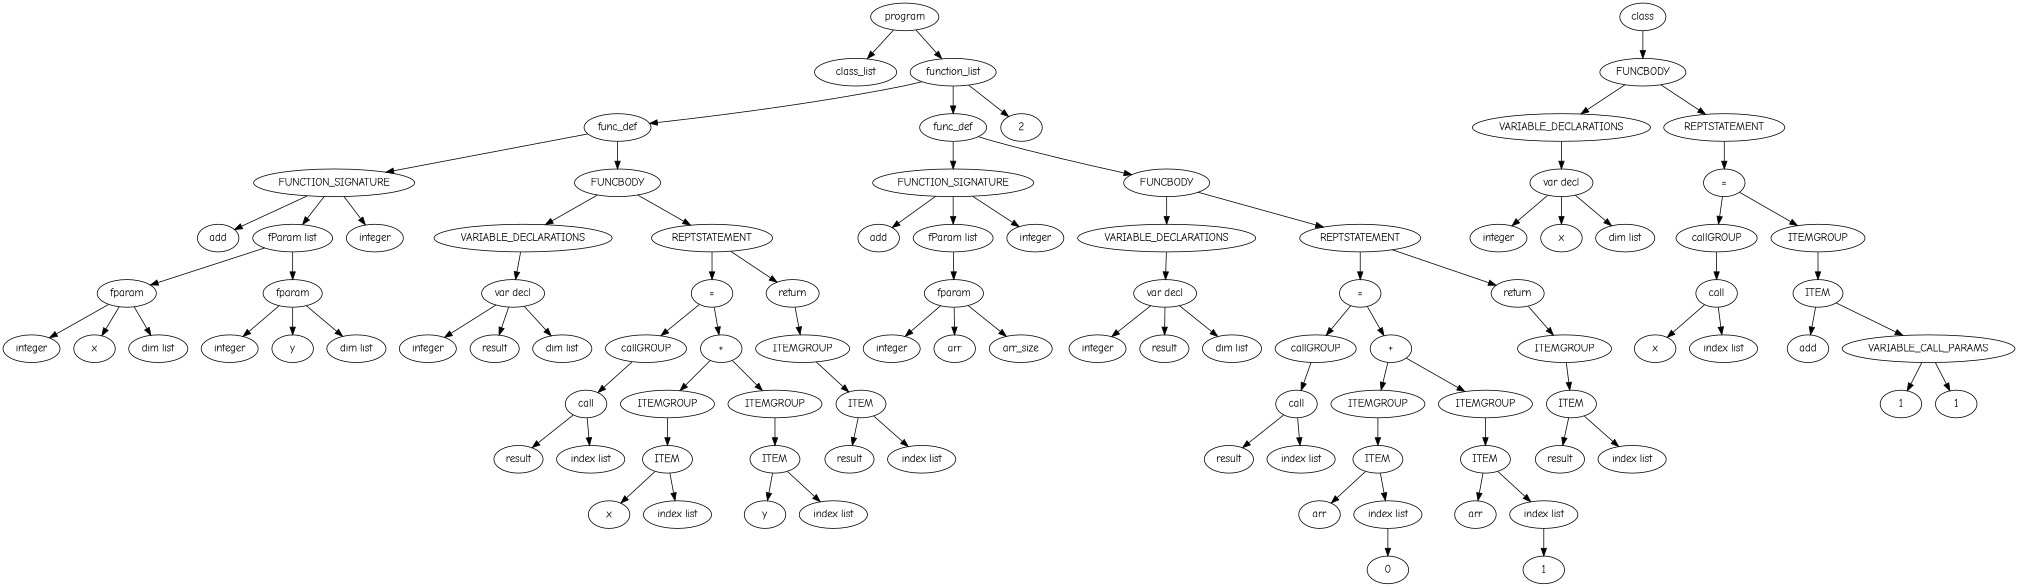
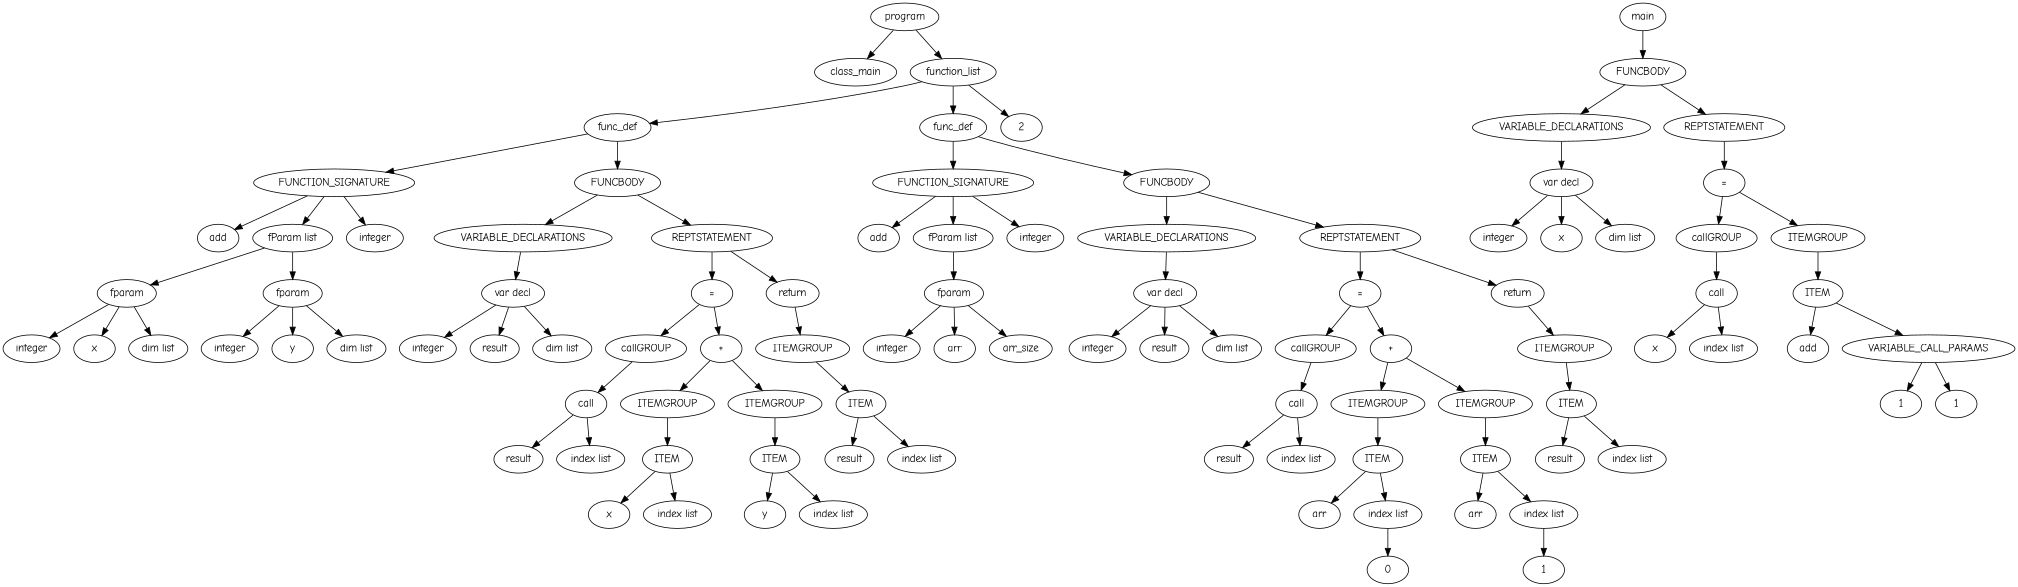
(1643, 17) -> (1643, 17)
(856, 72) -> (856, 72)
